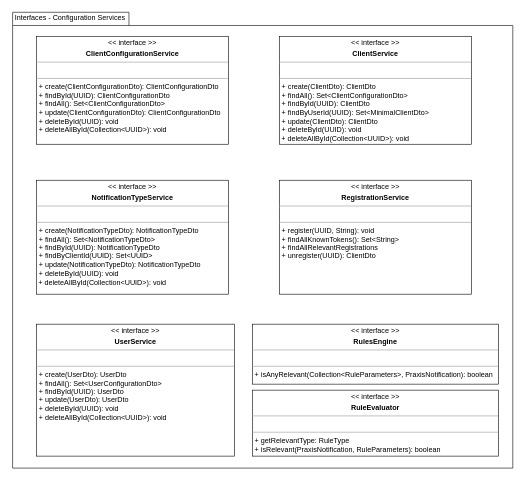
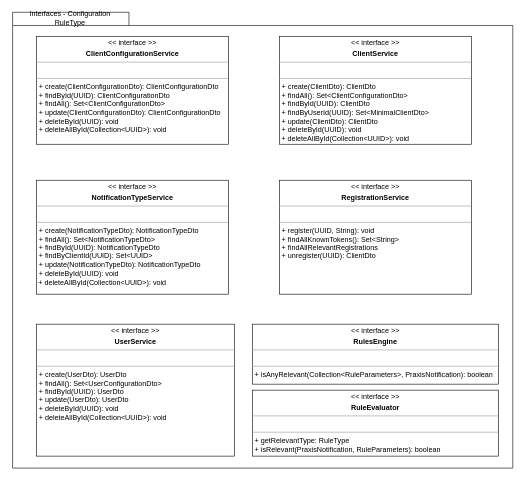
(70, 18) -> (70, 18)
